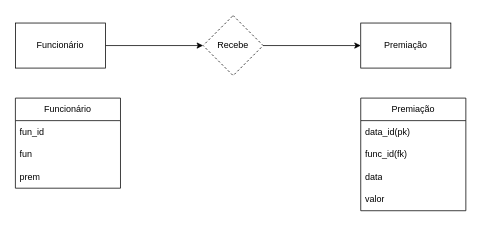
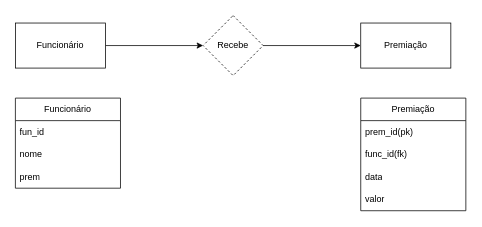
(391, 132) -> (391, 132)
(27, 154) -> (30, 154)
